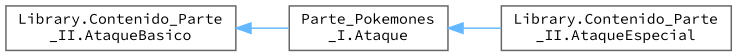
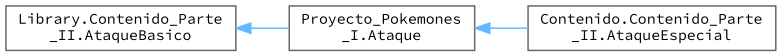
(369, 28) -> (382, 28)
(616, 28) -> (652, 28)
